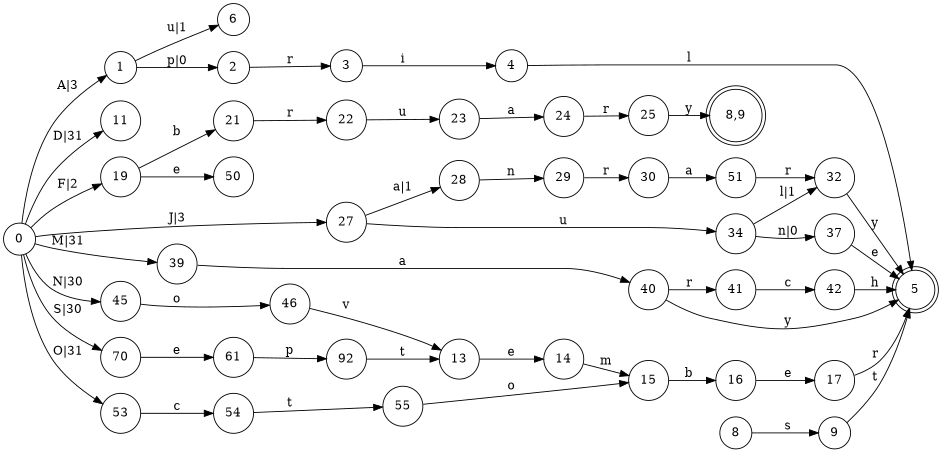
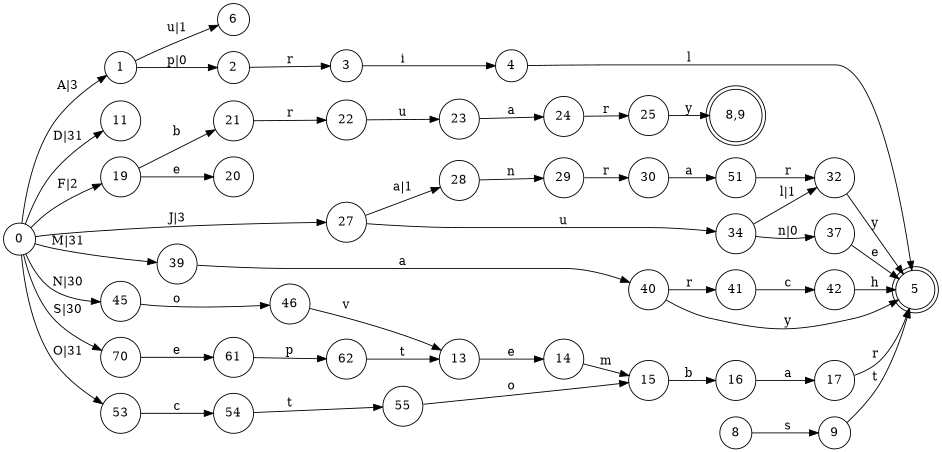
(234, 177) -> (234, 177)
(346, 359) -> (346, 359)
(788, 374) -> (788, 374)
